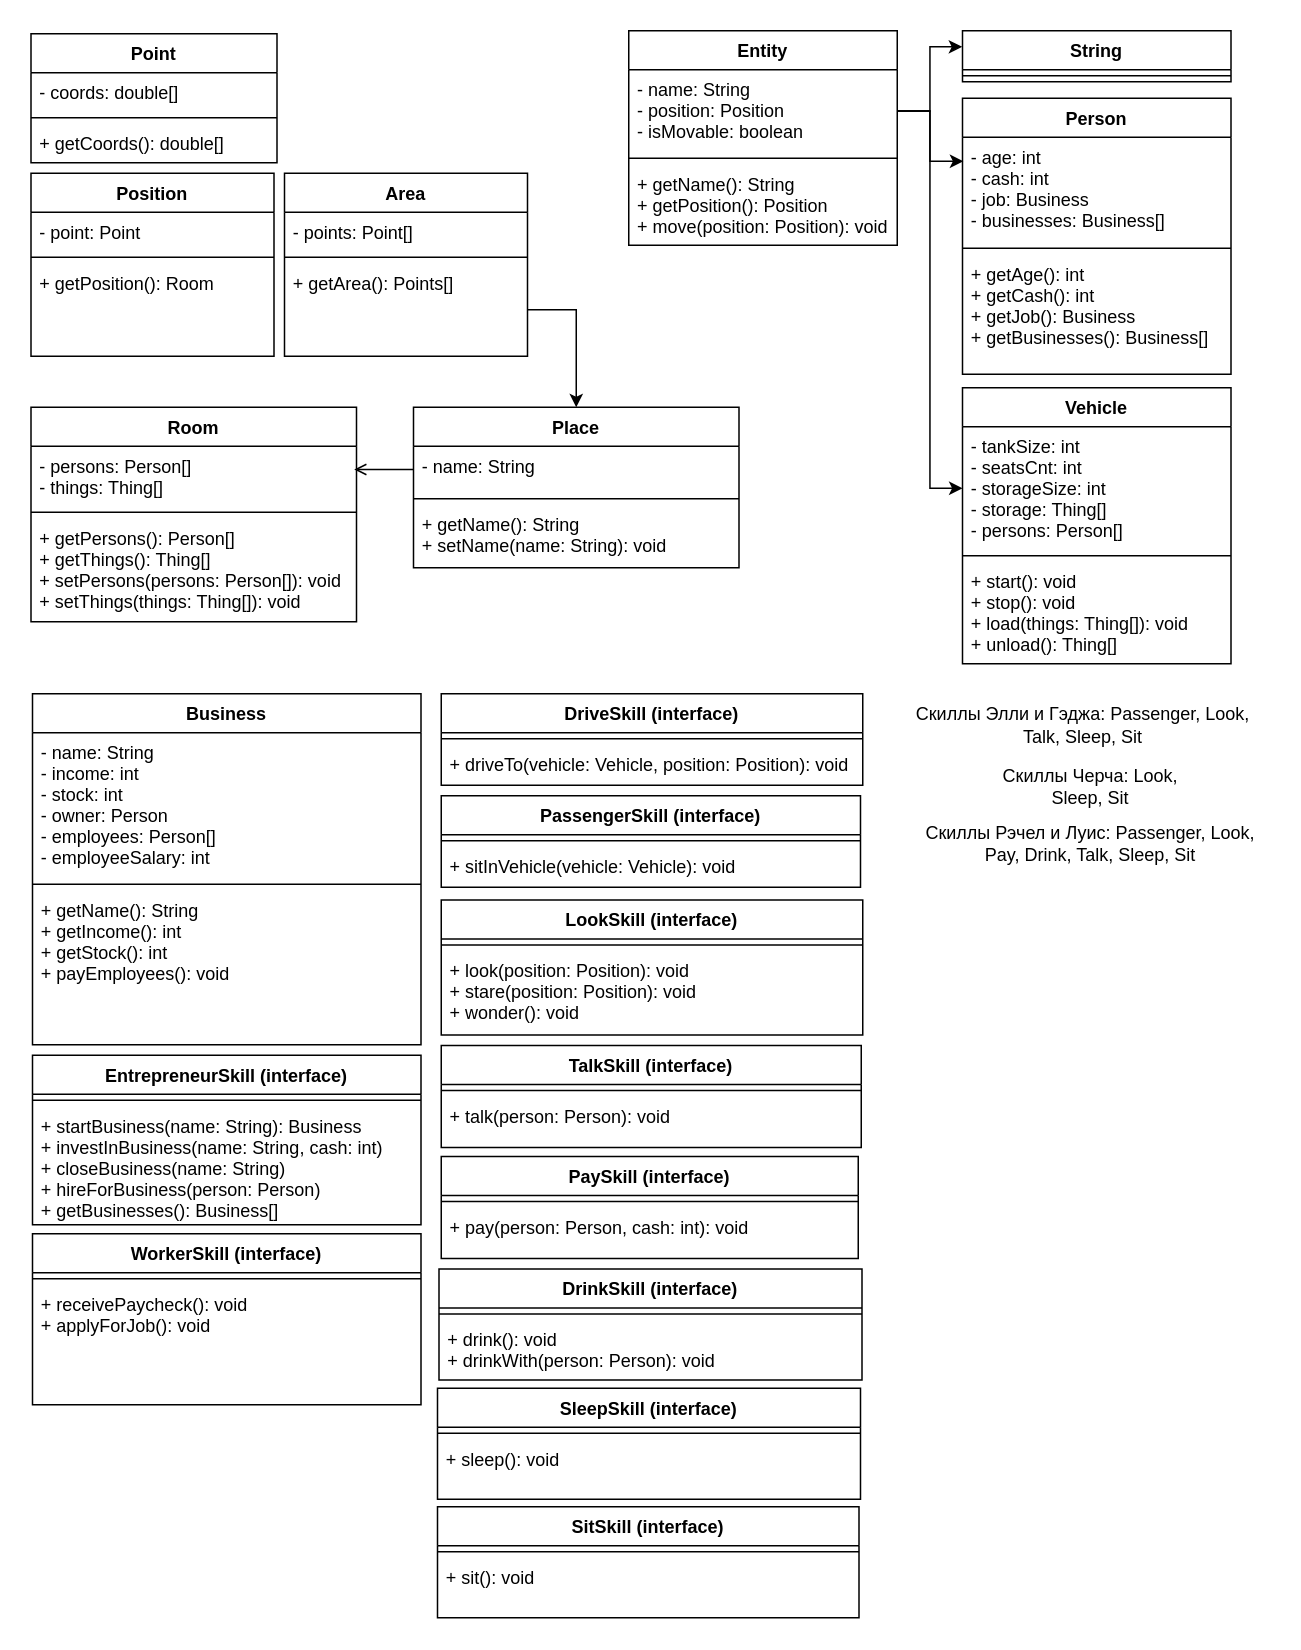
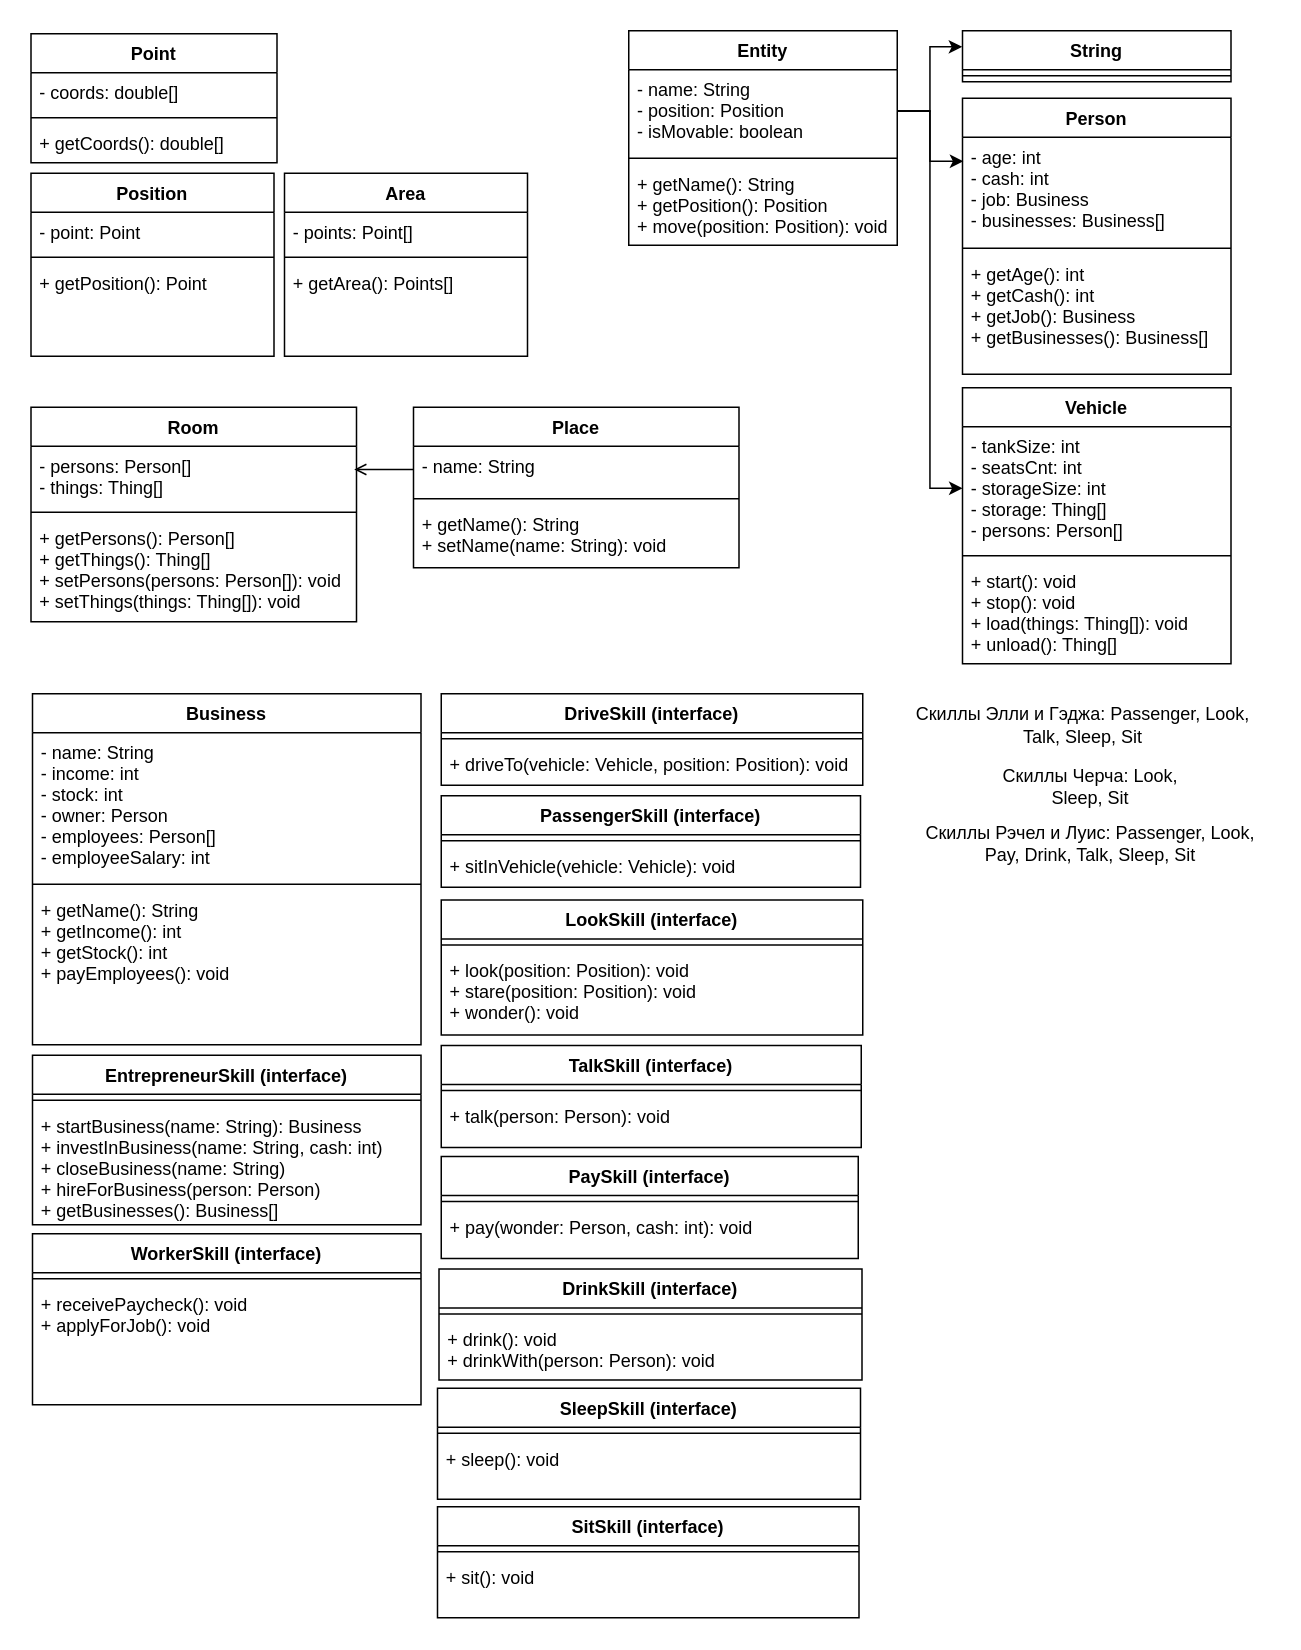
(133, 284) -> (136, 284)
(576, 330) -> none
(615, 1228) -> (615, 1228)
